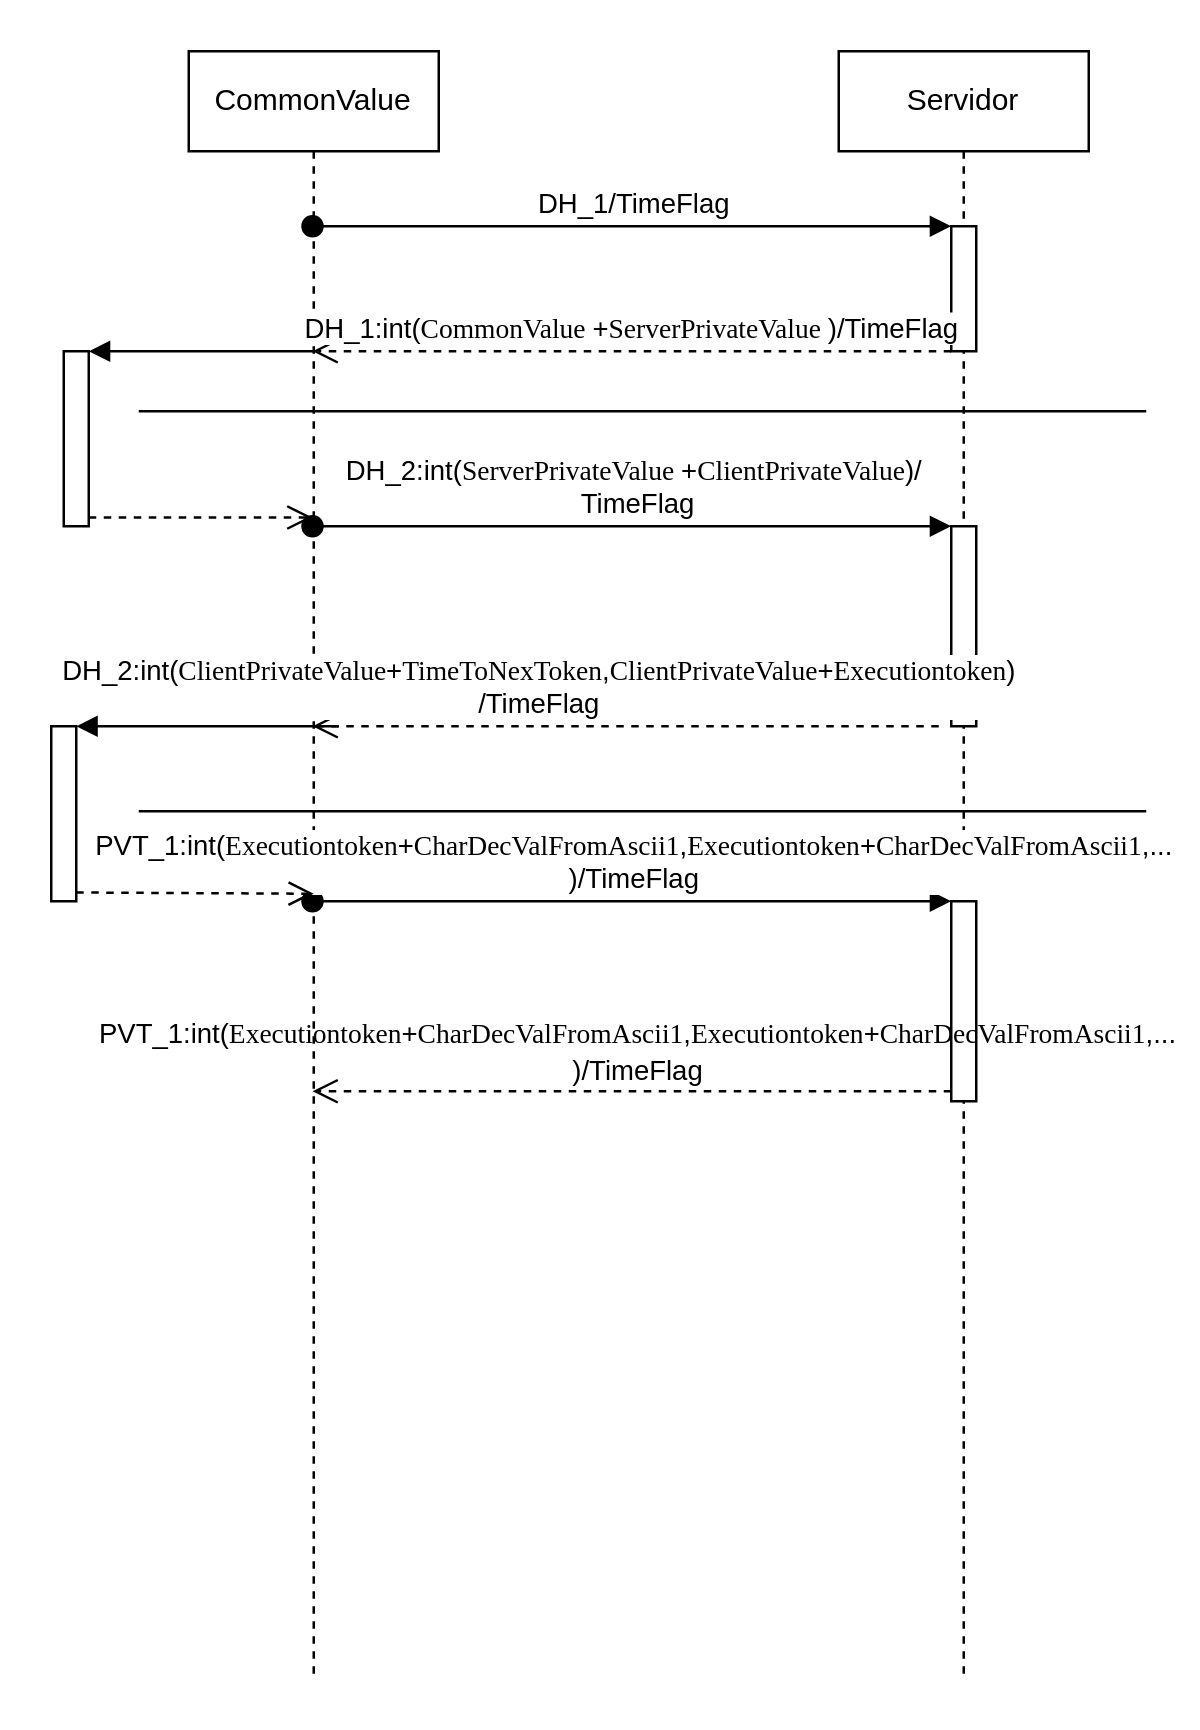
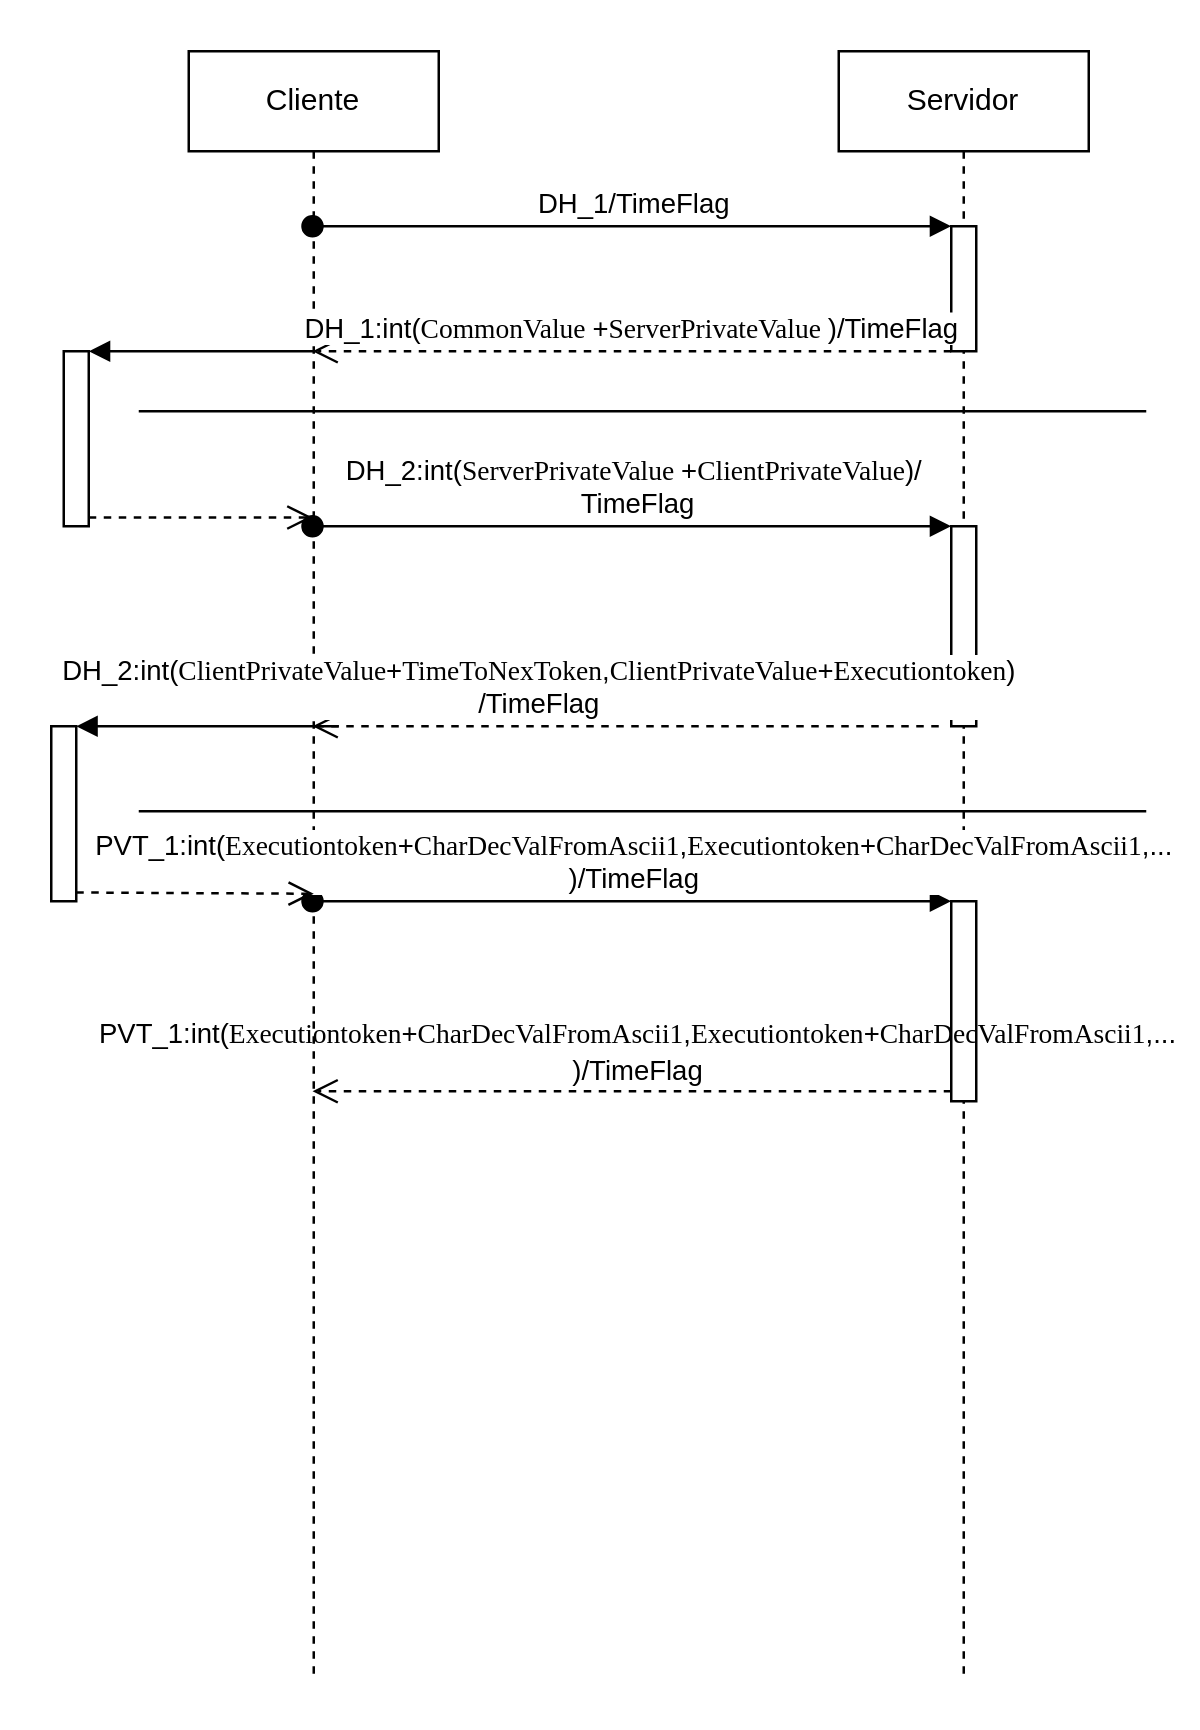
(314, 101) -> (314, 101)
